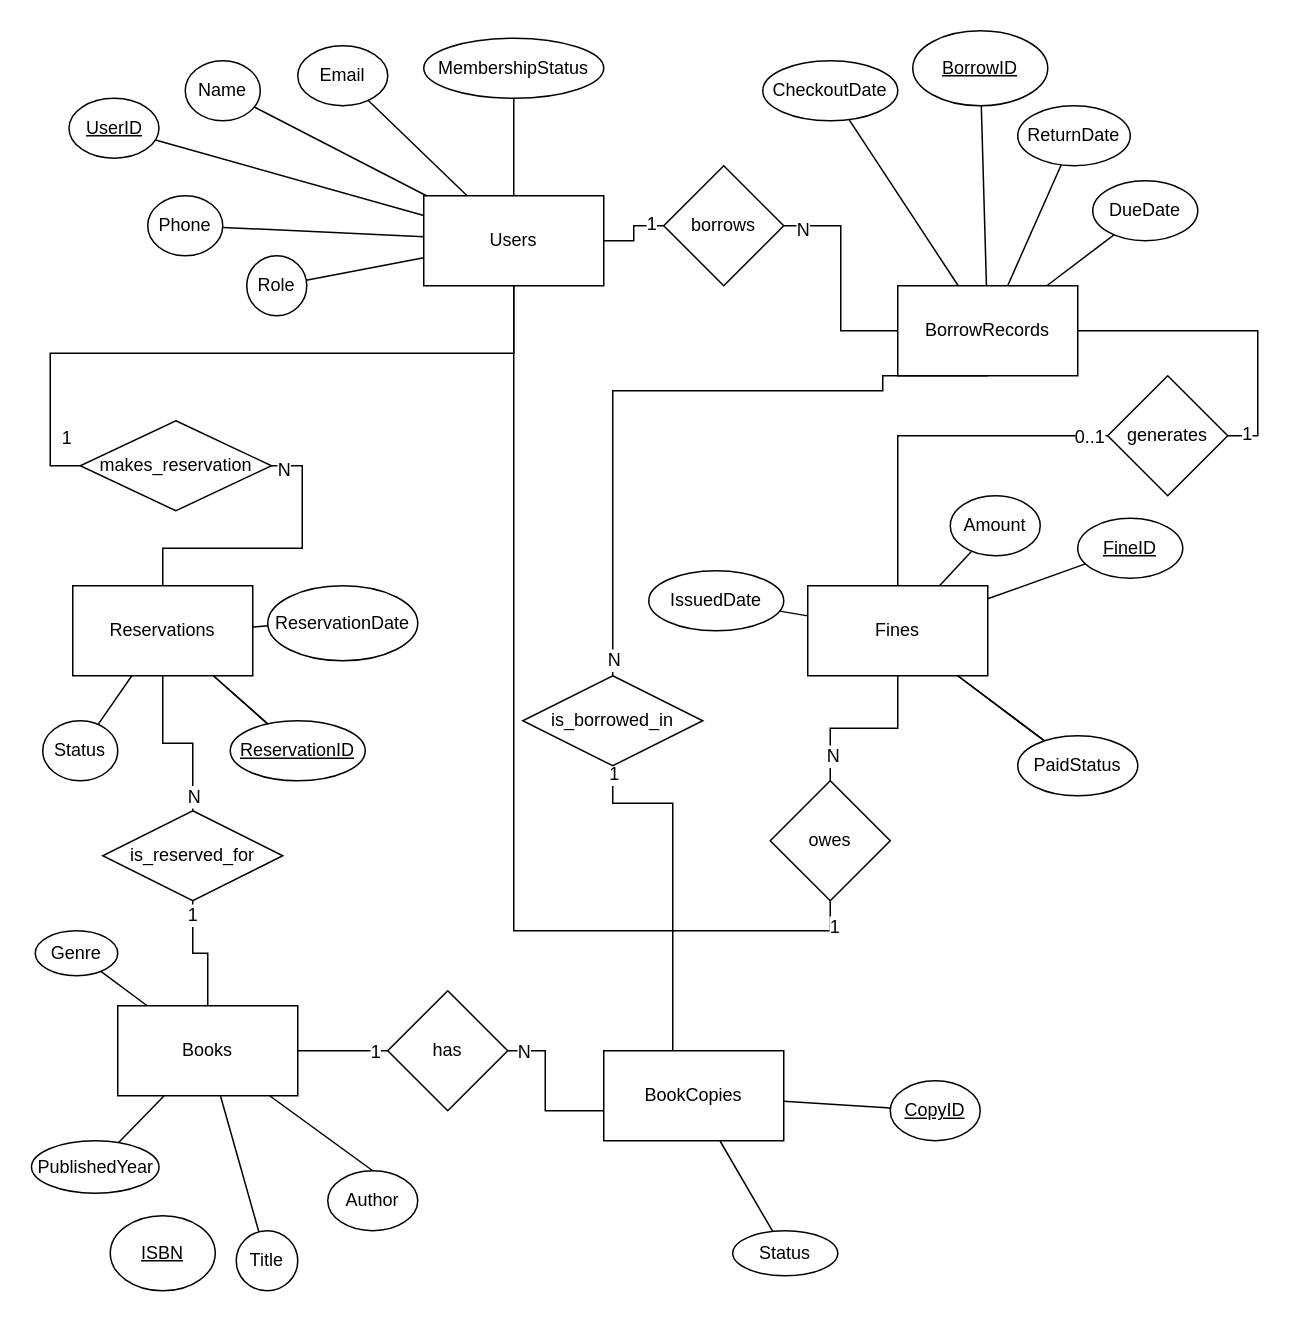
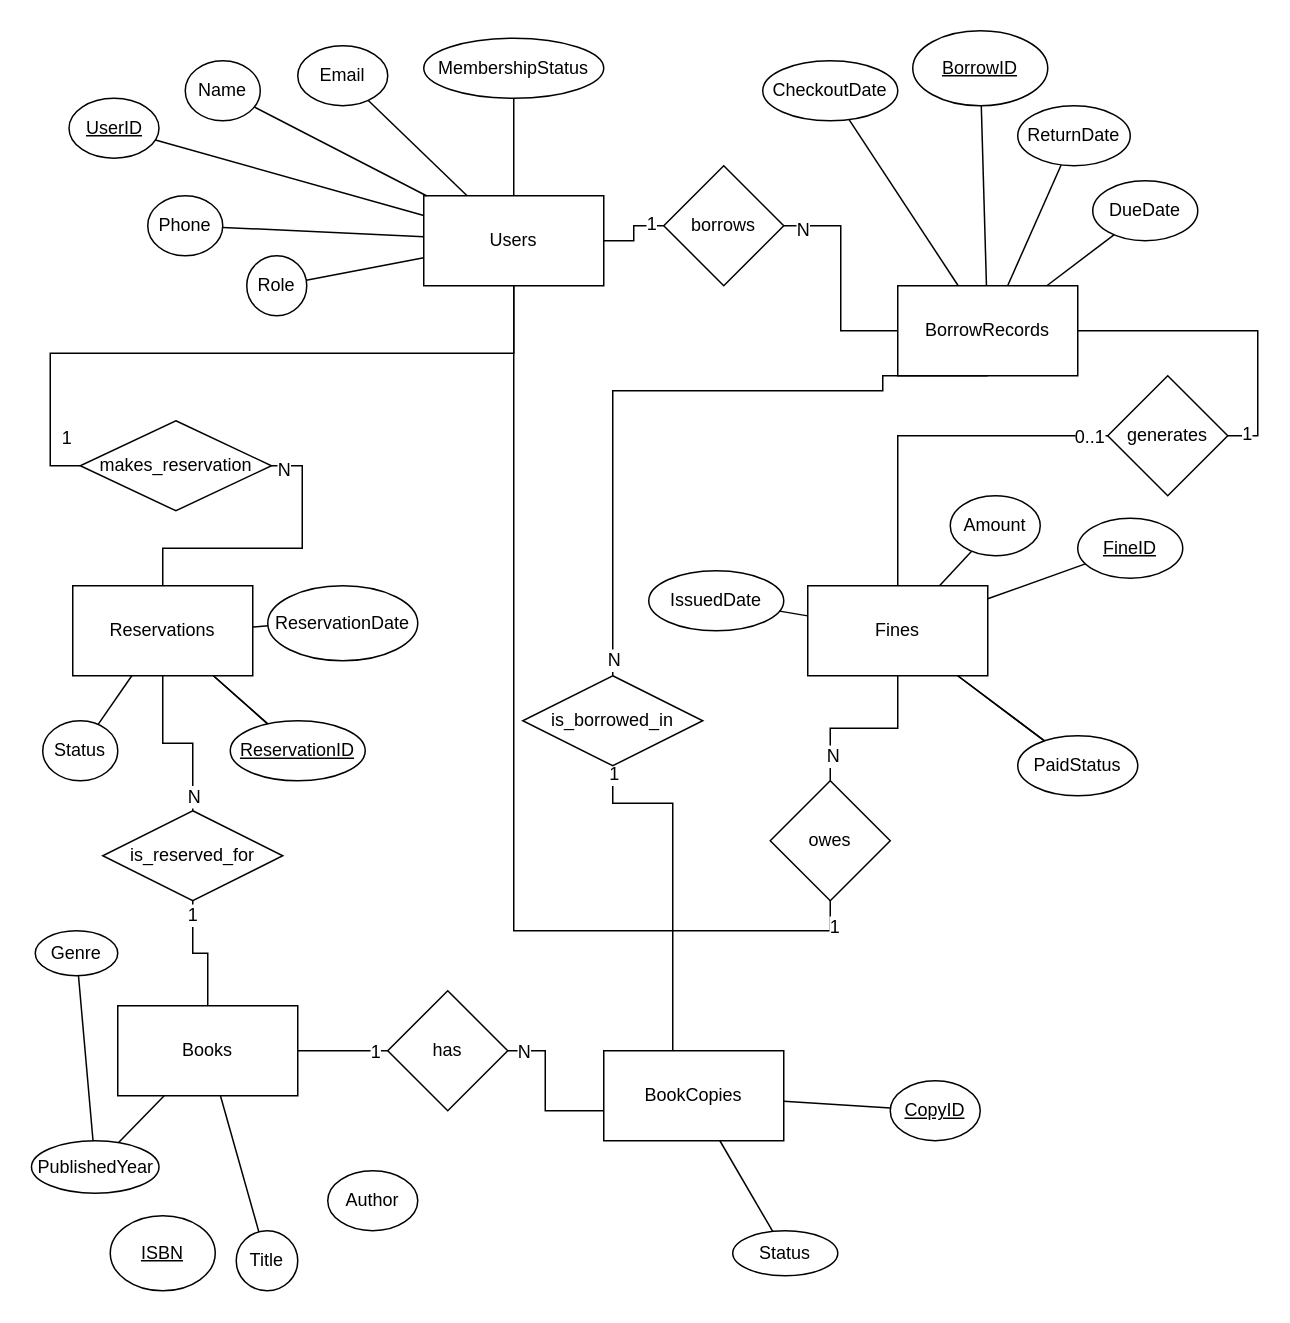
(124, 988) -> (86, 1058)
(321, 1133) -> none
